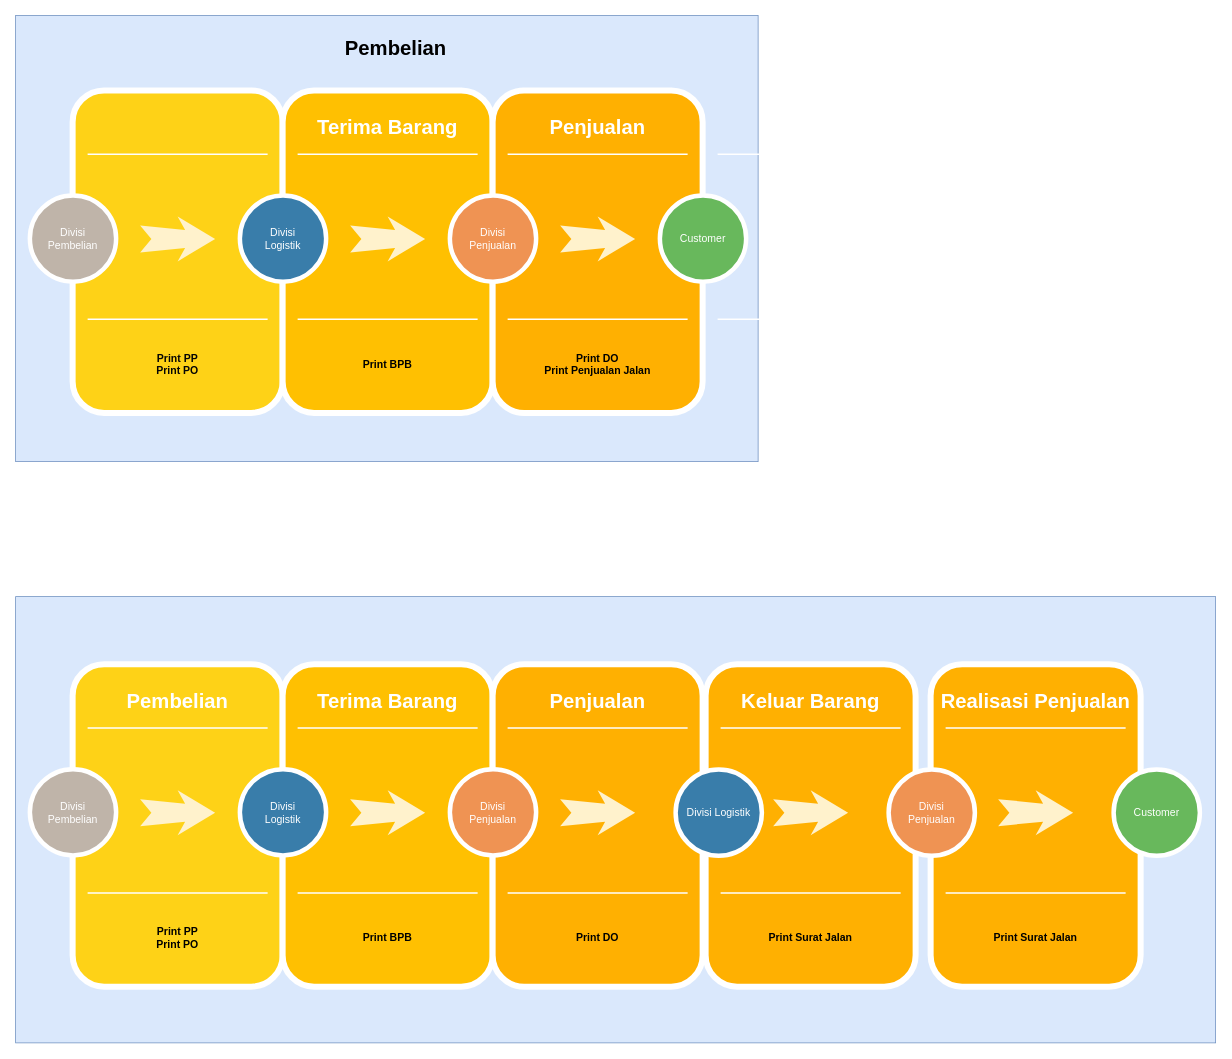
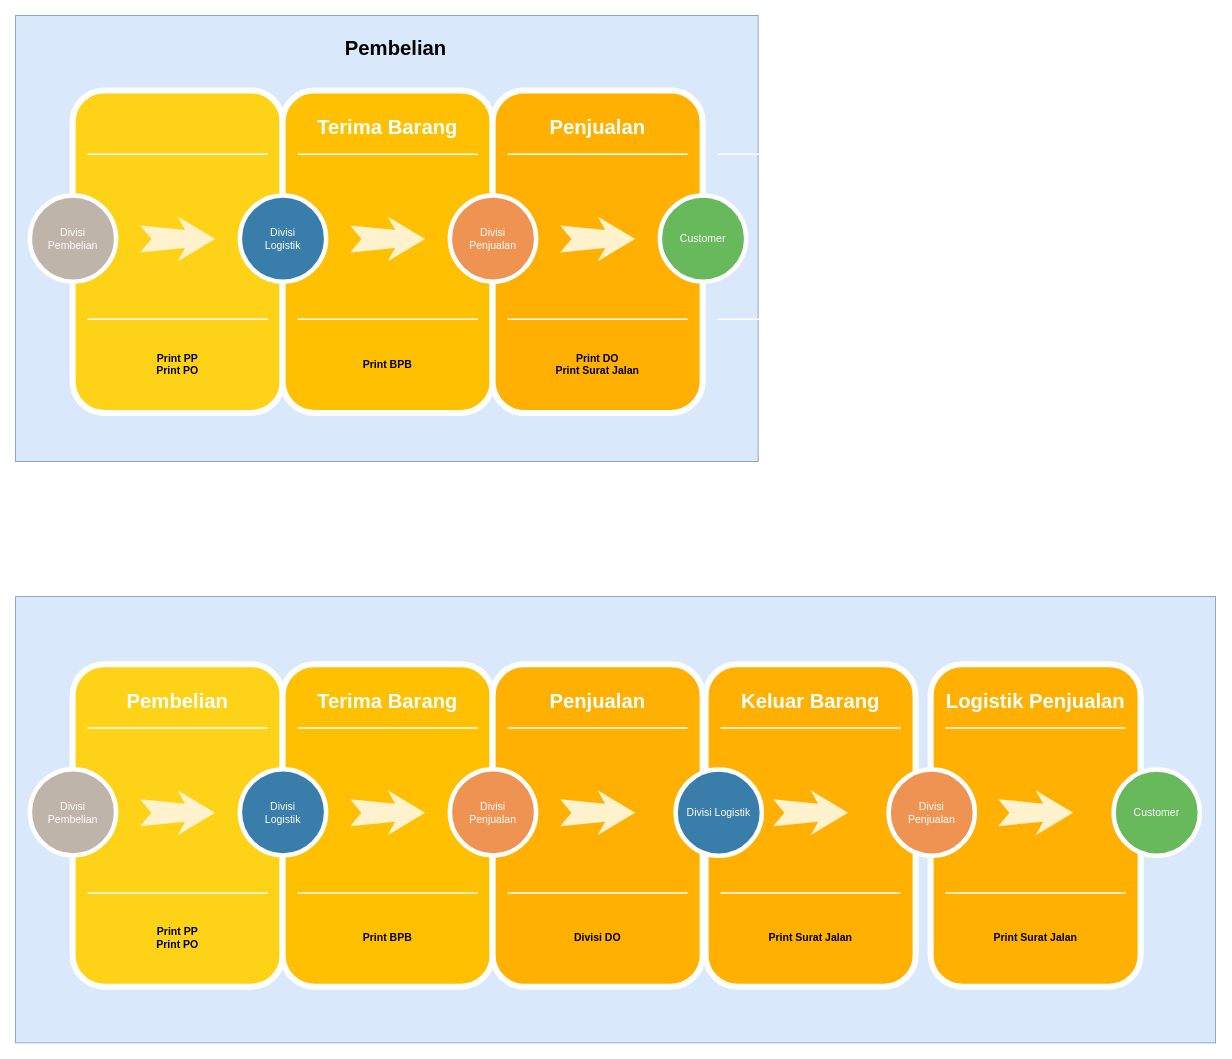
(597, 364) -> (597, 364)
(1035, 702) -> (1035, 702)
(597, 938) -> (597, 938)
